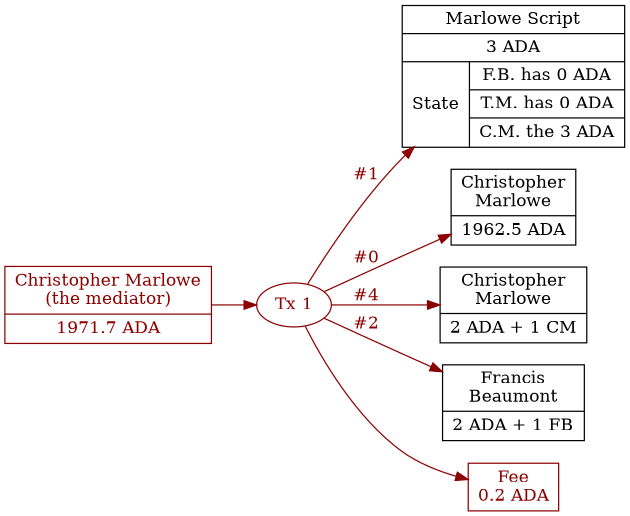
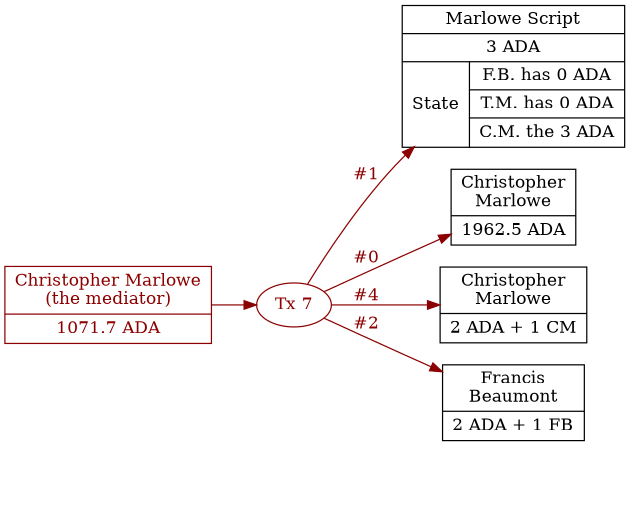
(294, 305) -> (294, 305)
(108, 328) -> (108, 328)
(513, 487) -> none
